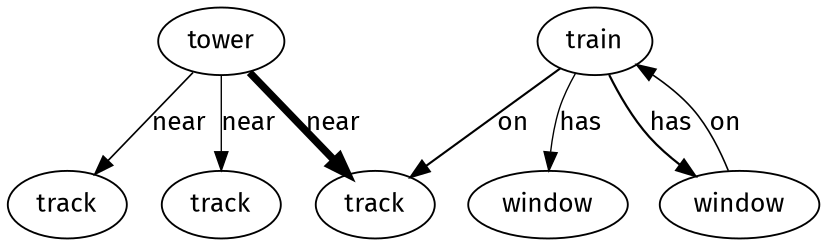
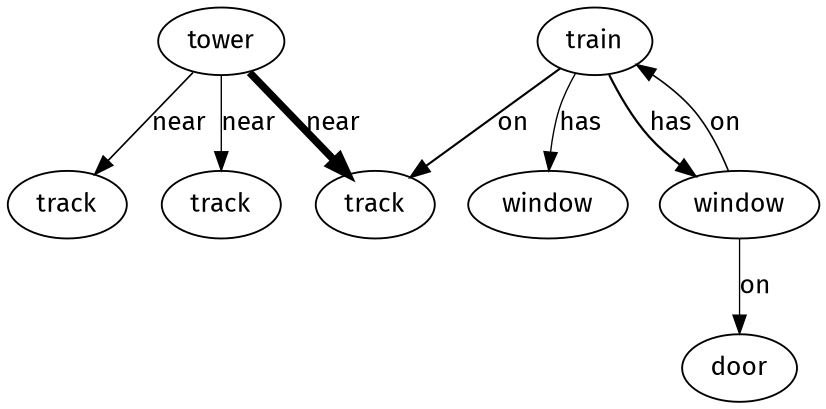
none -> (740, 368)
